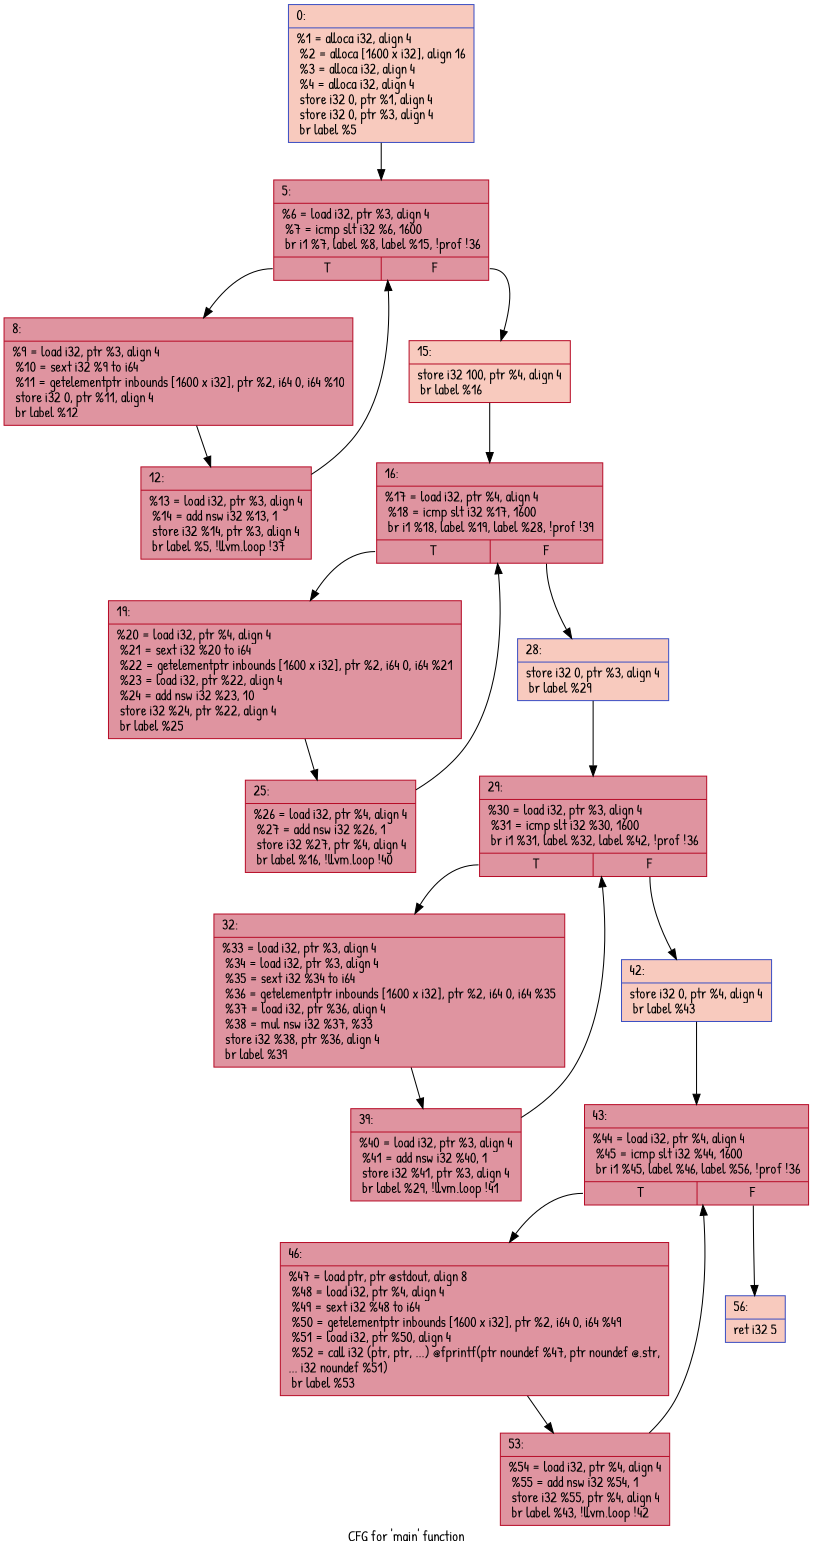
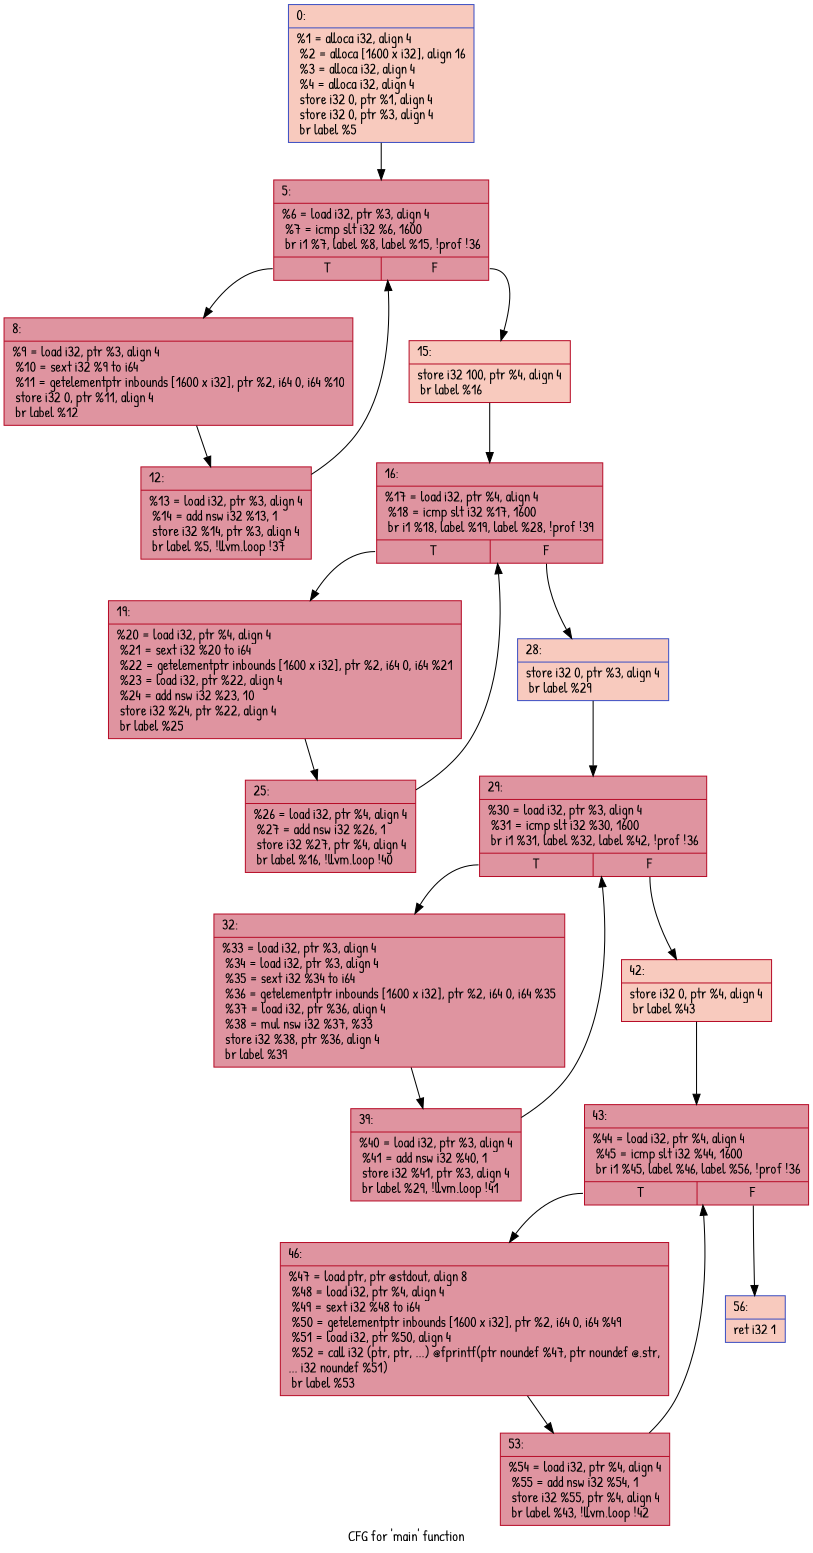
(697, 991) -> (697, 991)
(755, 1330) -> (755, 1330)
